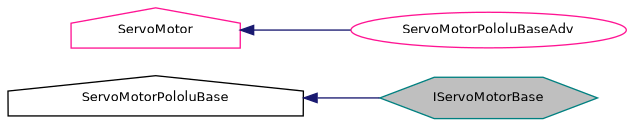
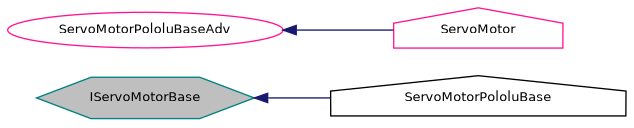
(302, 30) -> (345, 30)
(349, 98) -> (299, 98)
